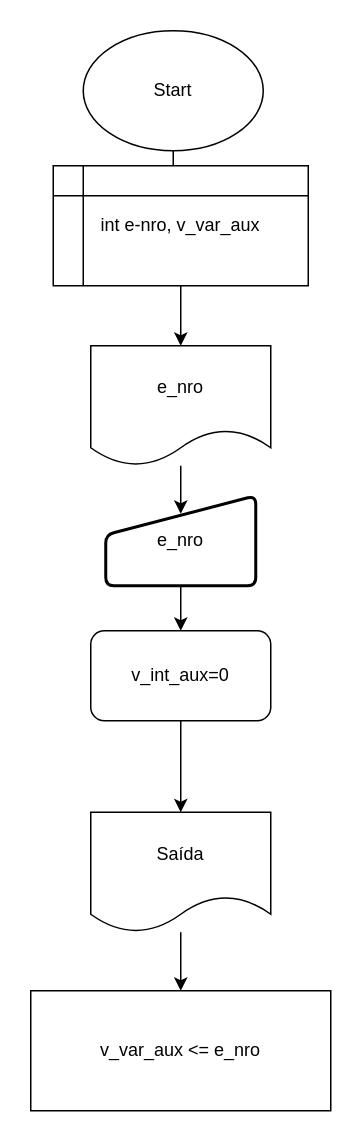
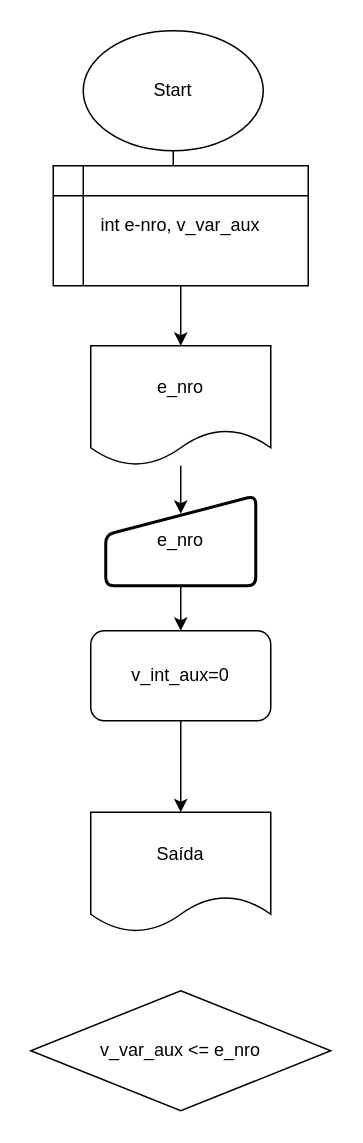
(181, 957) -> none
(181, 1051) -> (181, 1051)
